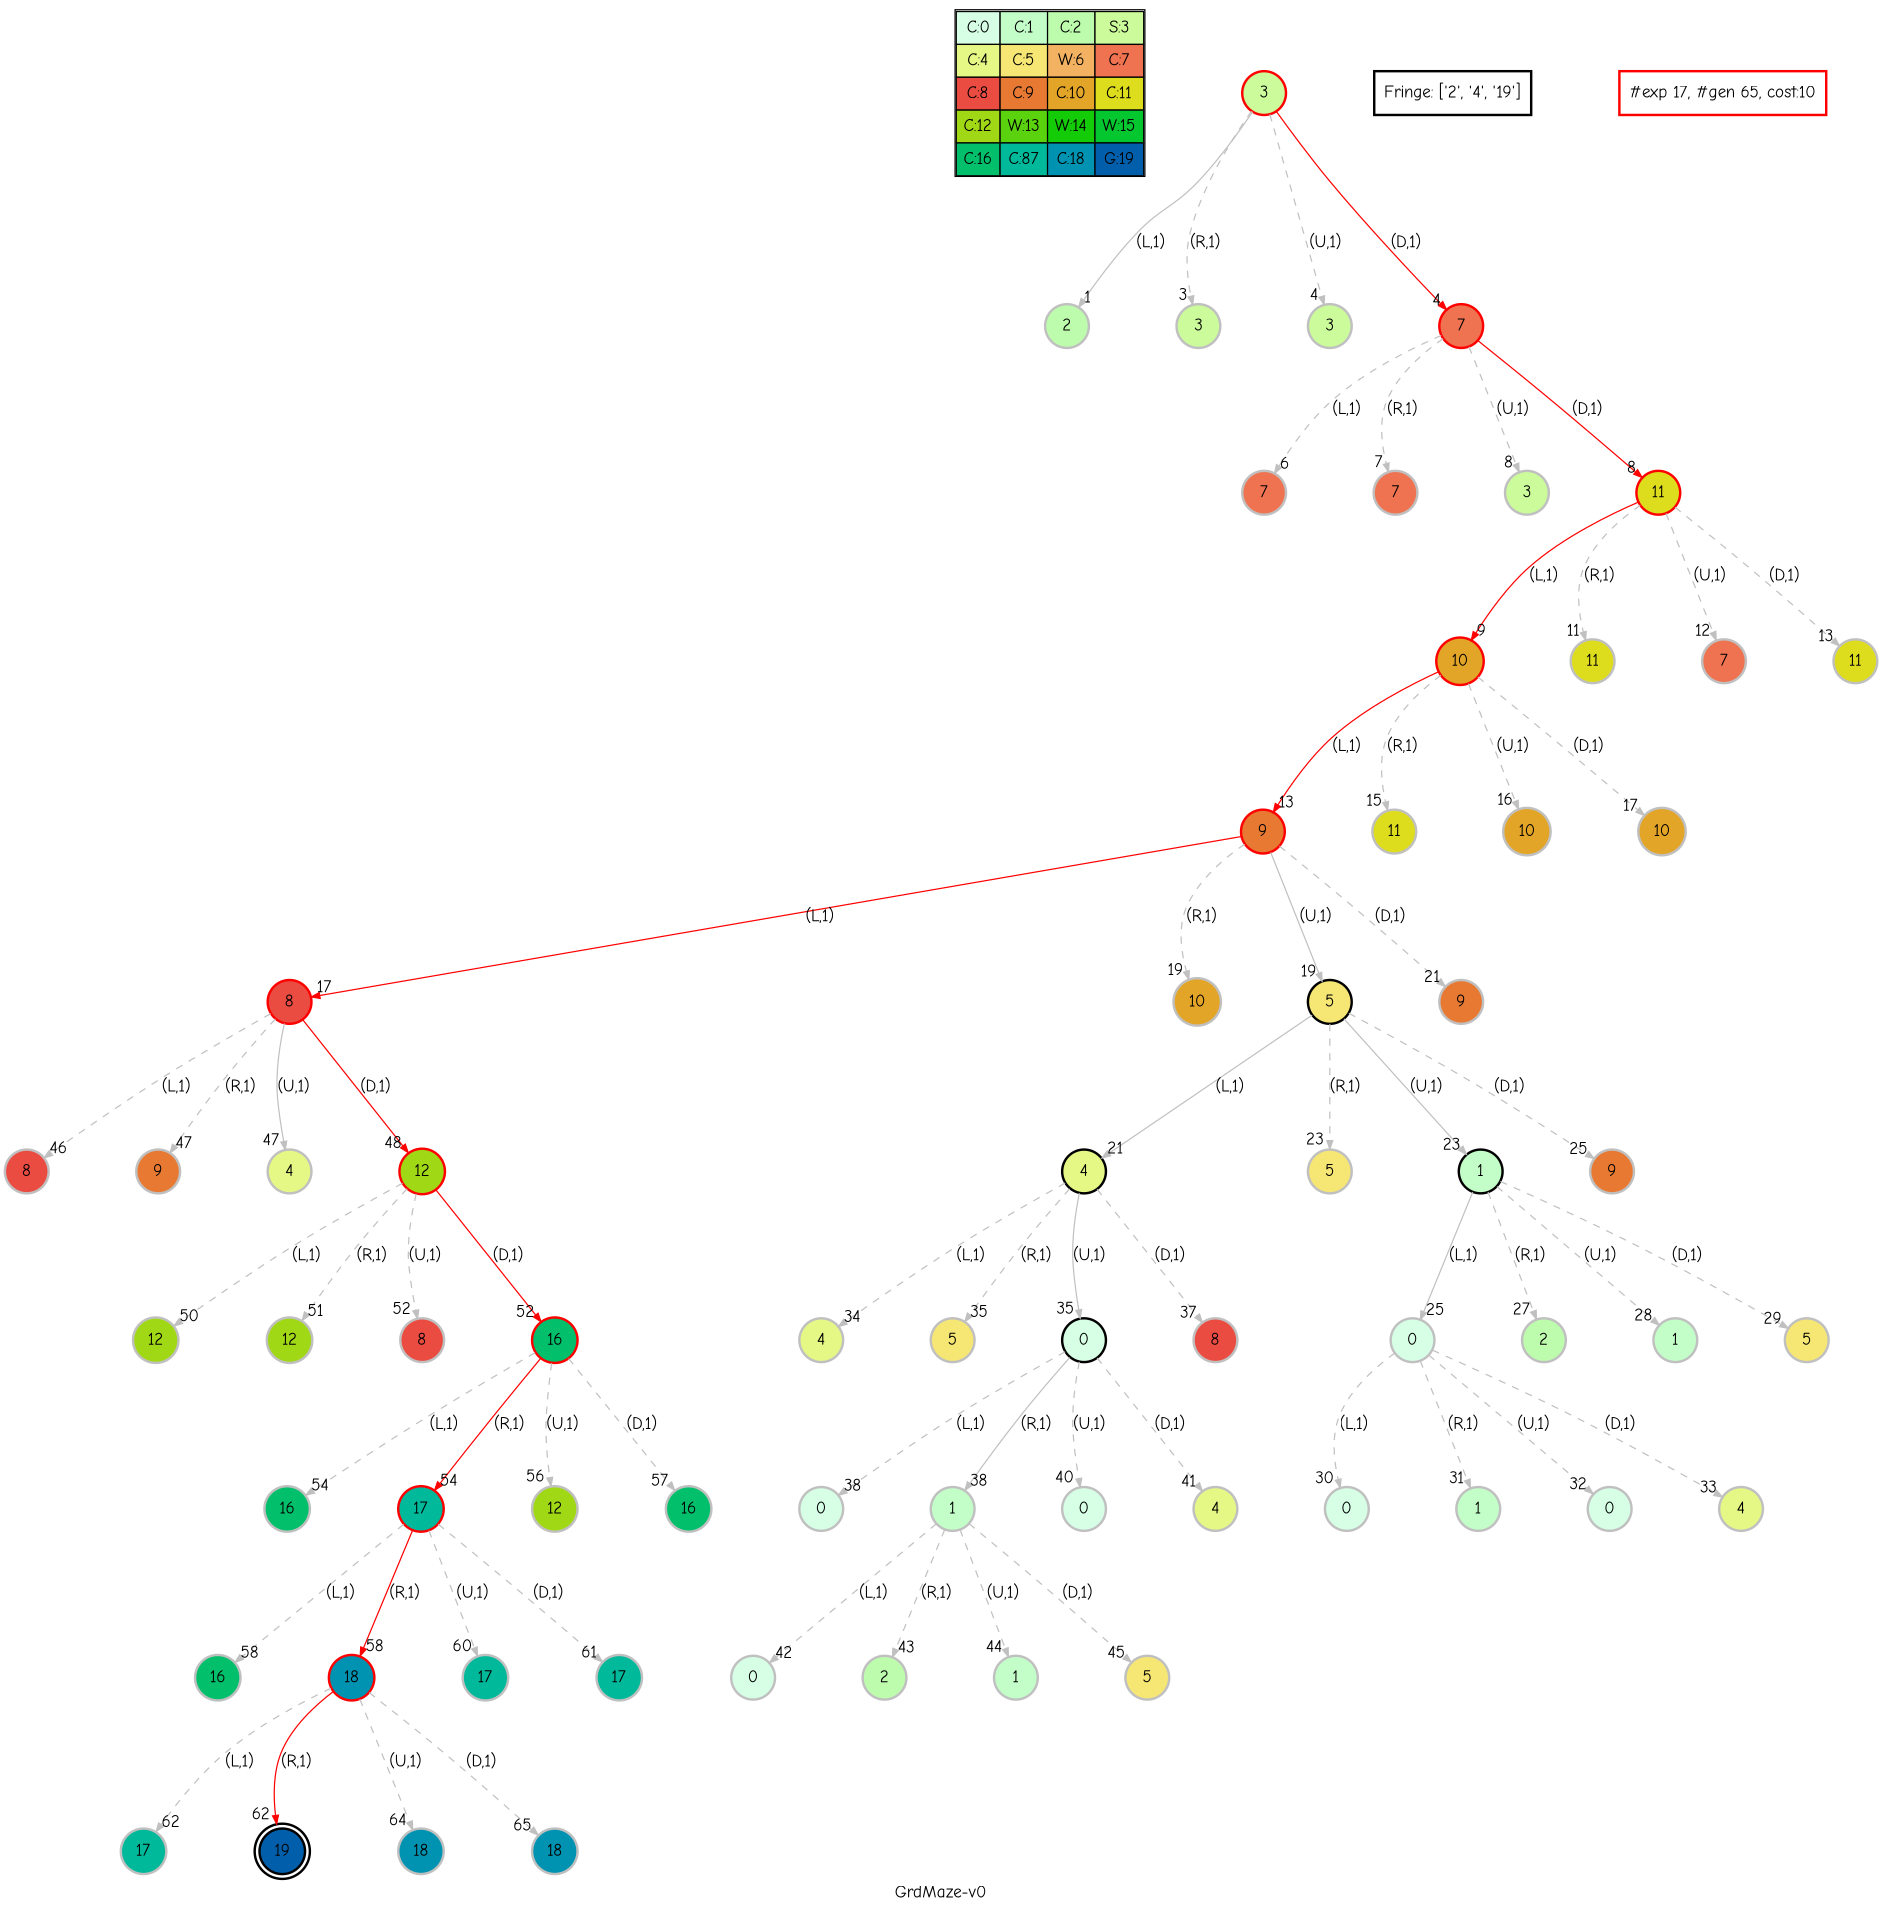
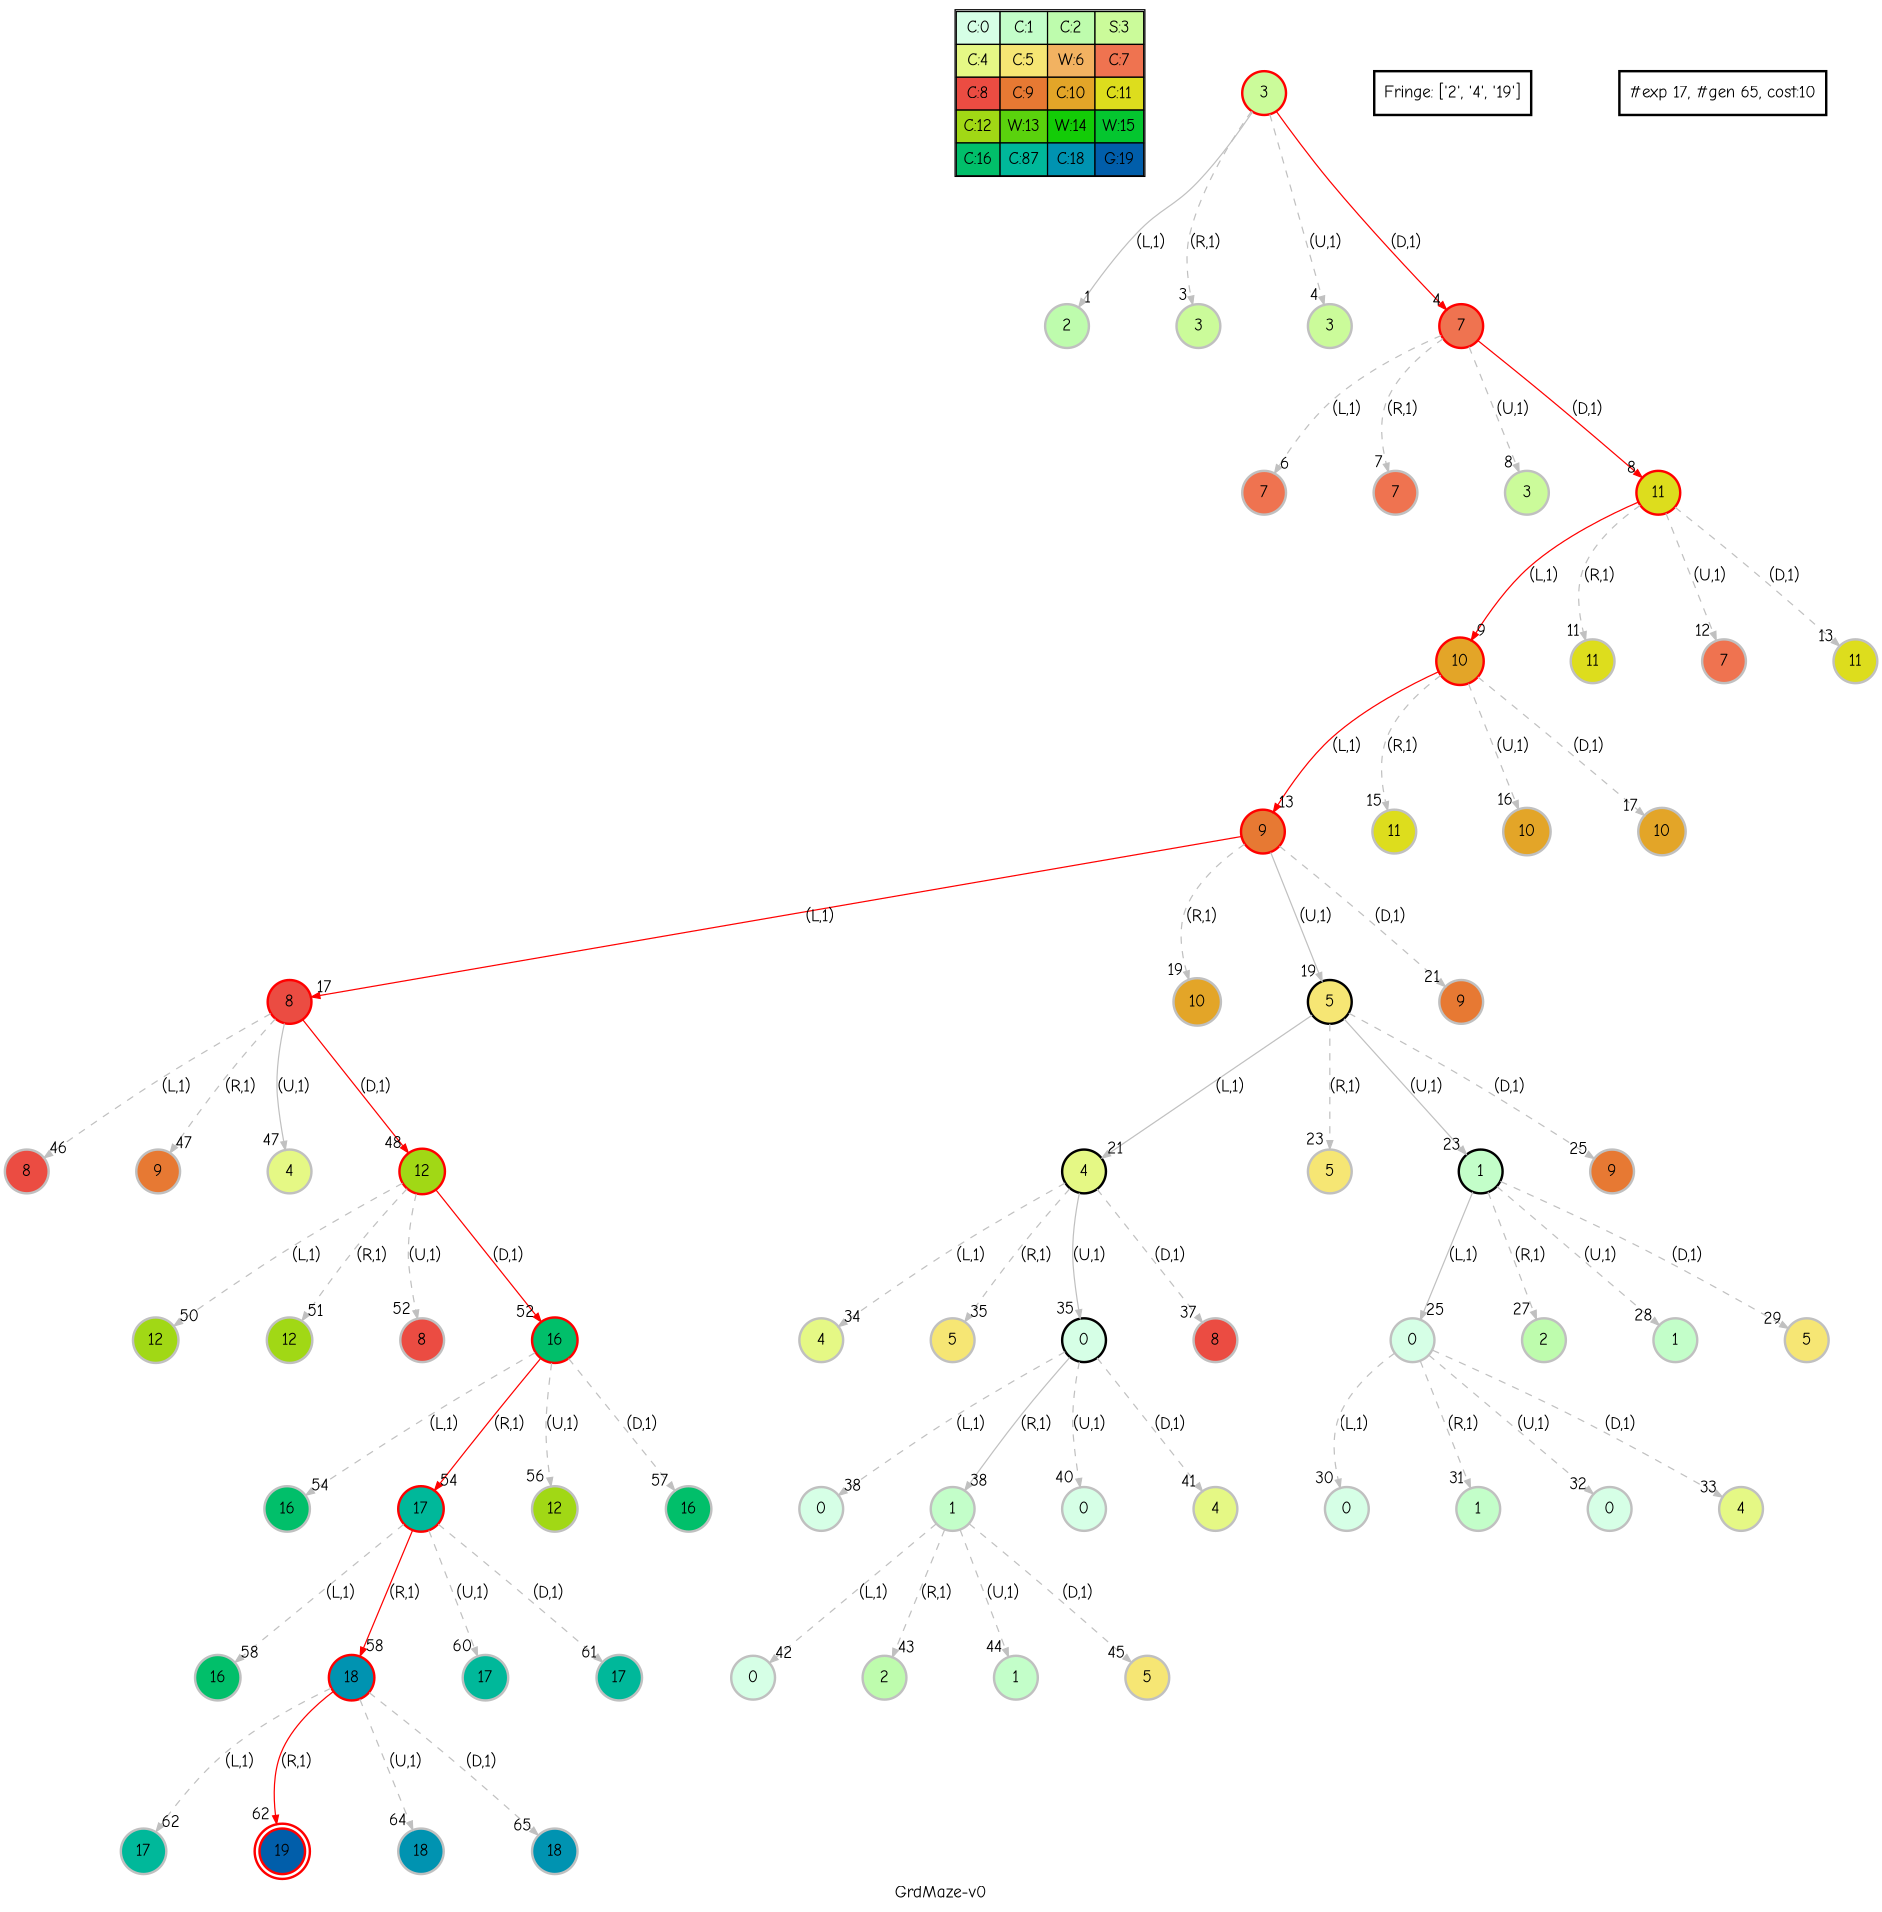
(1723, 93) -> (1723, 93)
(282, 1851) -> (282, 1851)
